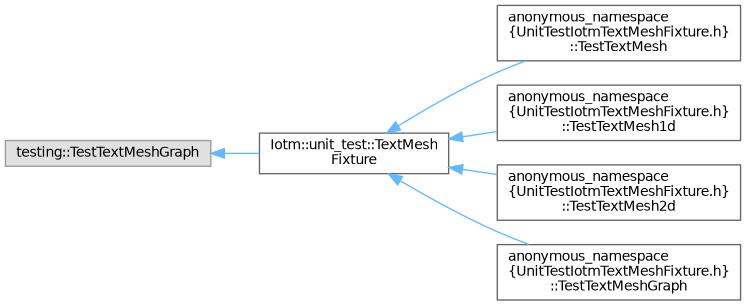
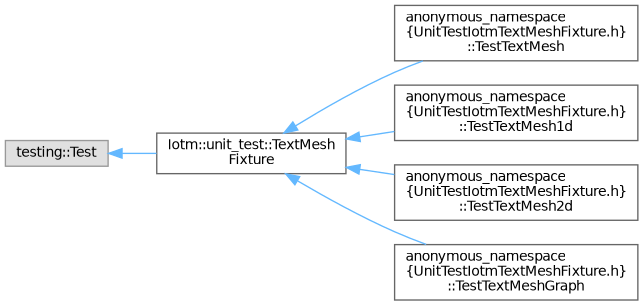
(108, 153) -> (57, 153)
